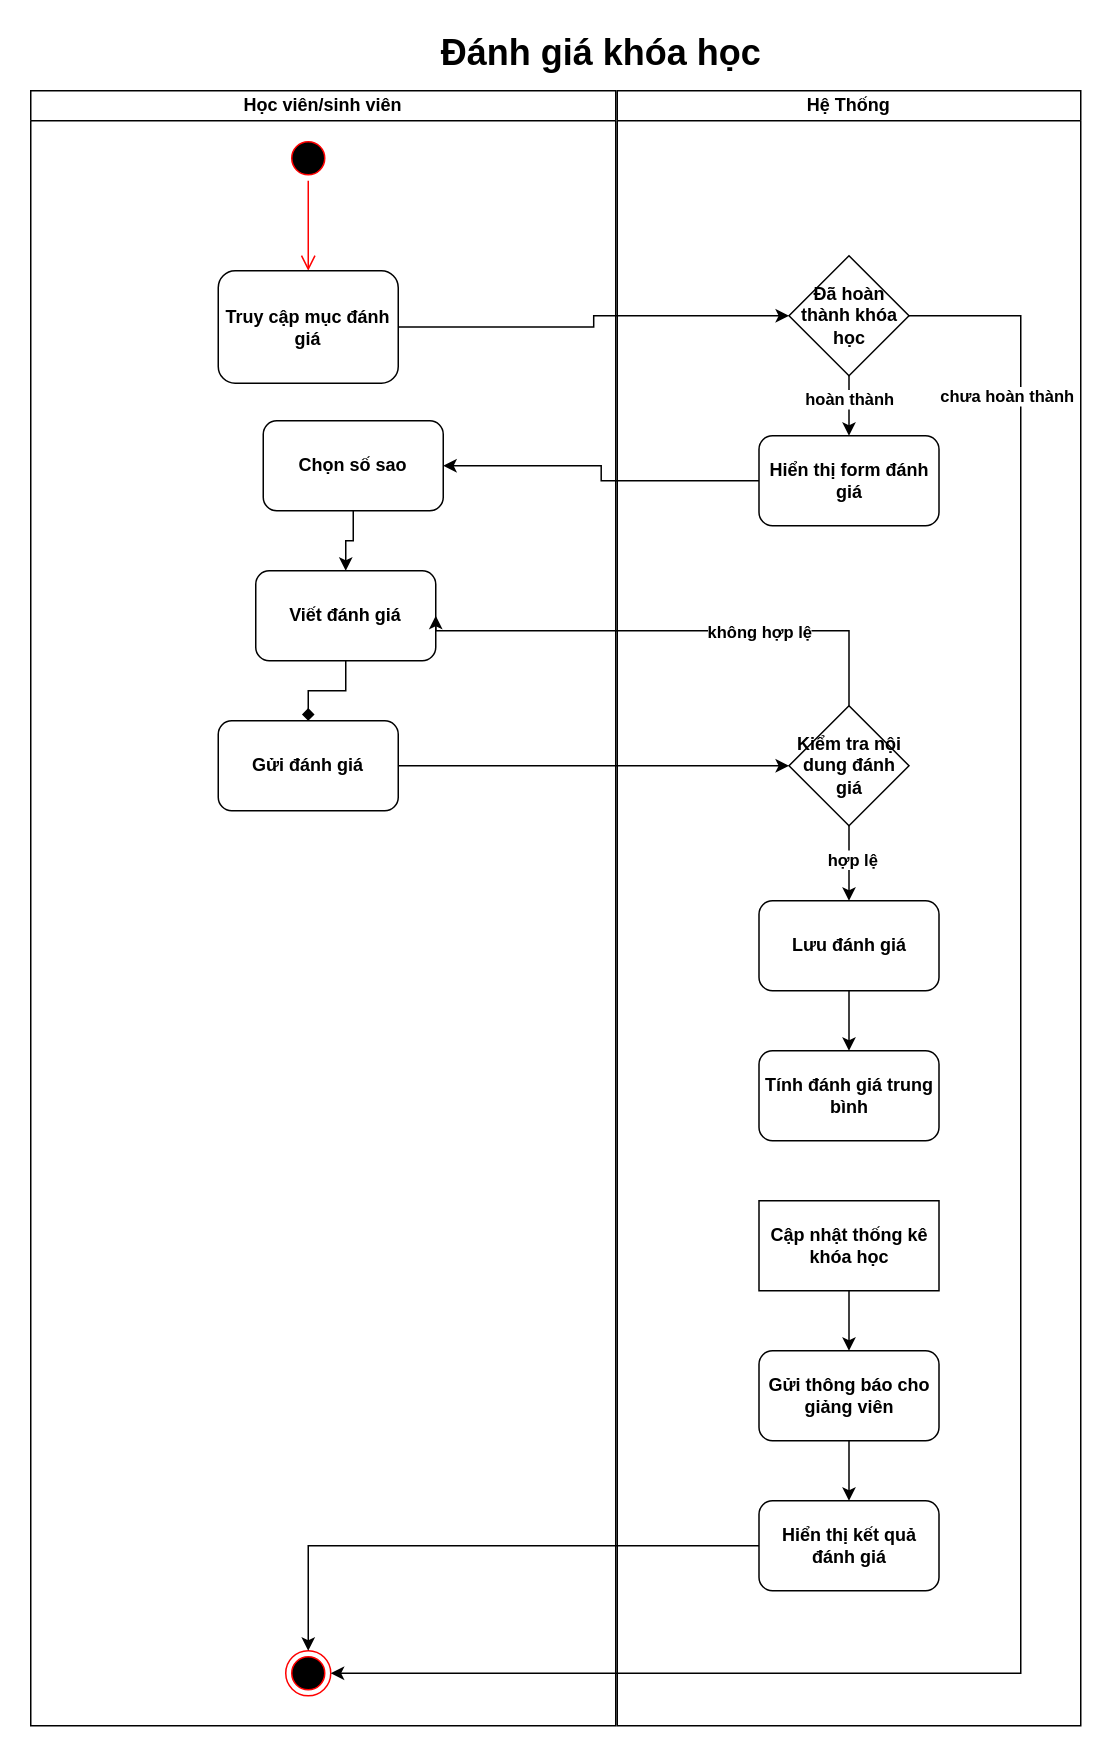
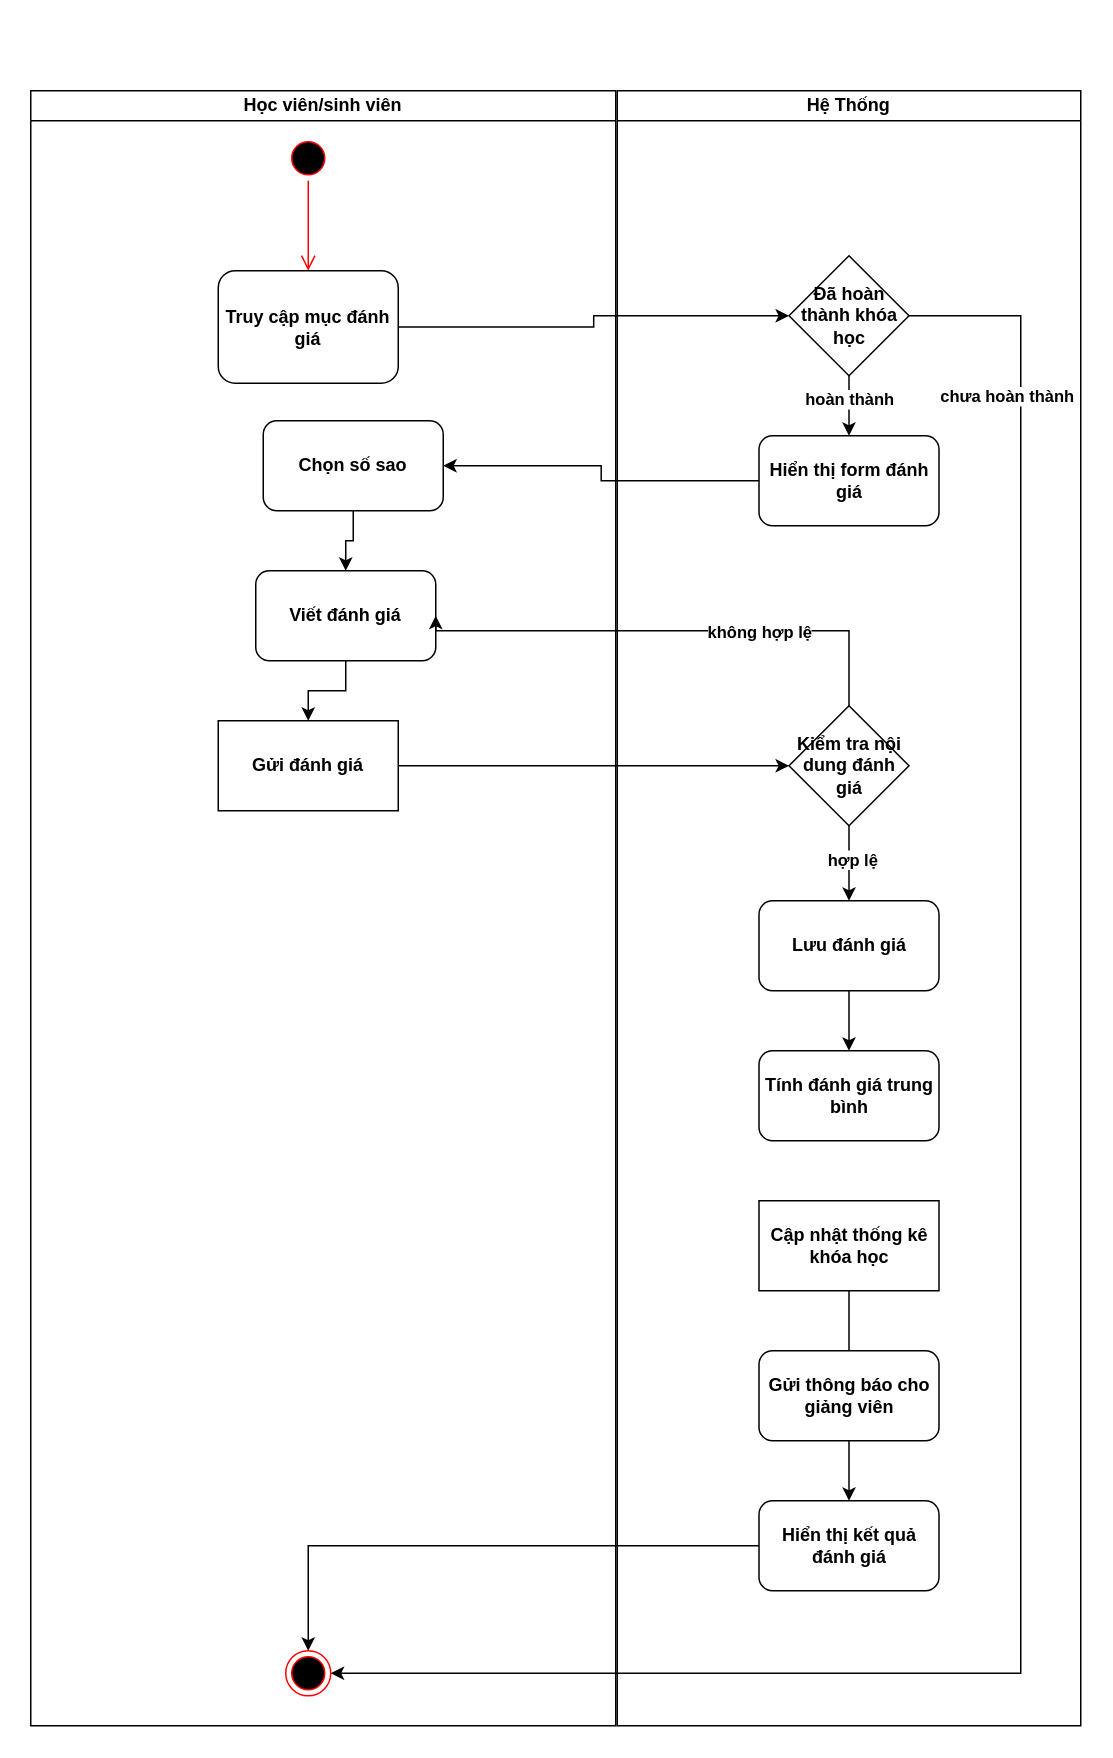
(602, 53) -> none
(308, 708) -> (308, 709)
(308, 766) -> (308, 766)
(849, 1339) -> (849, 1343)
